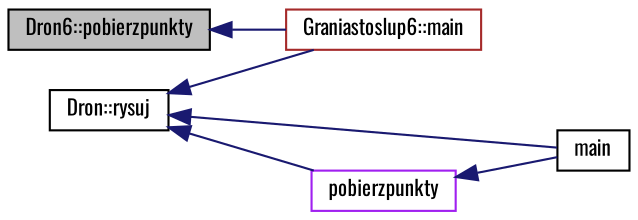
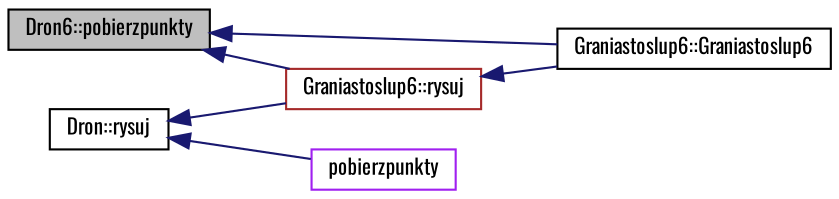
(384, 30) -> (384, 89)
none -> (694, 49)
(593, 150) -> none
